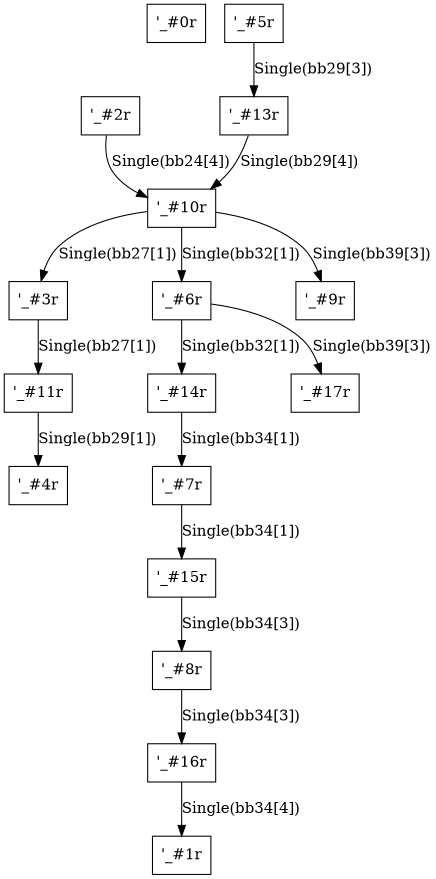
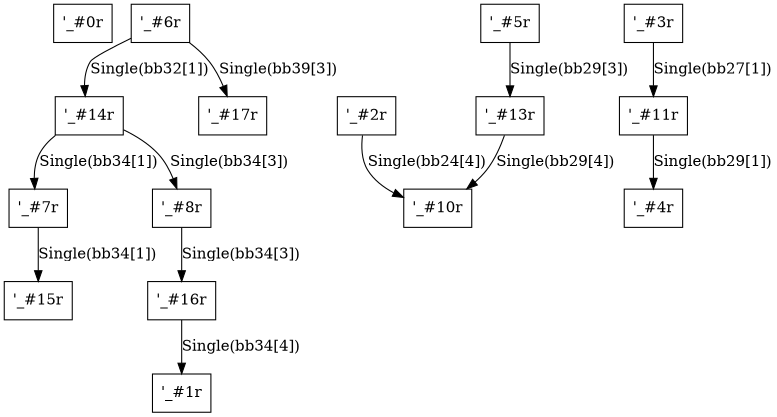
(87, 228) -> none
(182, 249) -> none
(325, 301) -> none
(182, 619) -> (153, 149)
